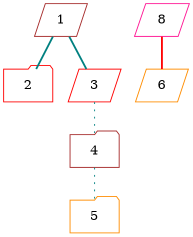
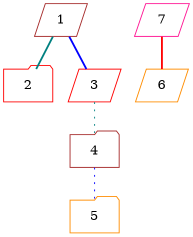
(162, 20) -> (162, 20)
(78, 53) -> (78, 53)
(95, 184) -> (95, 184)
